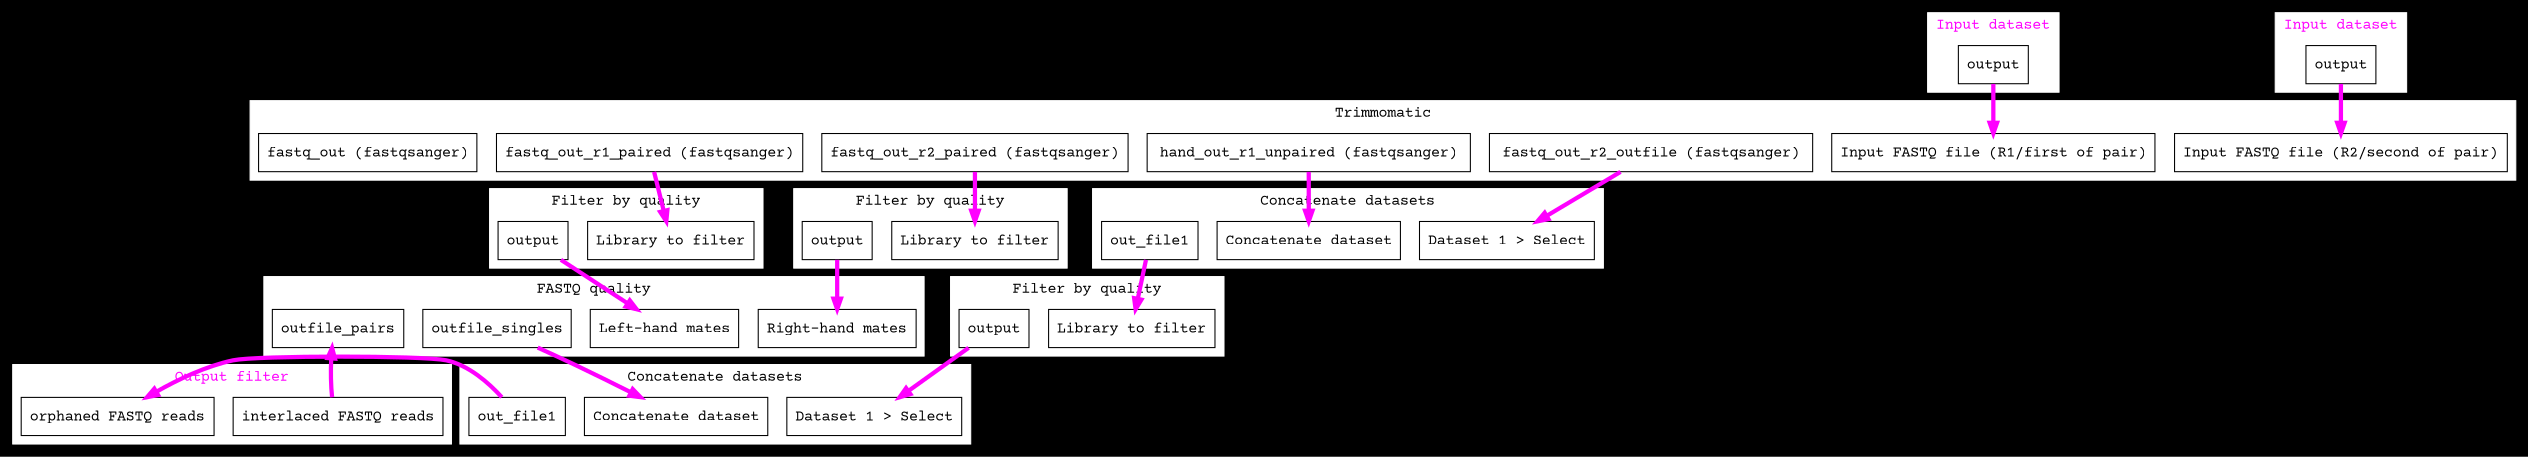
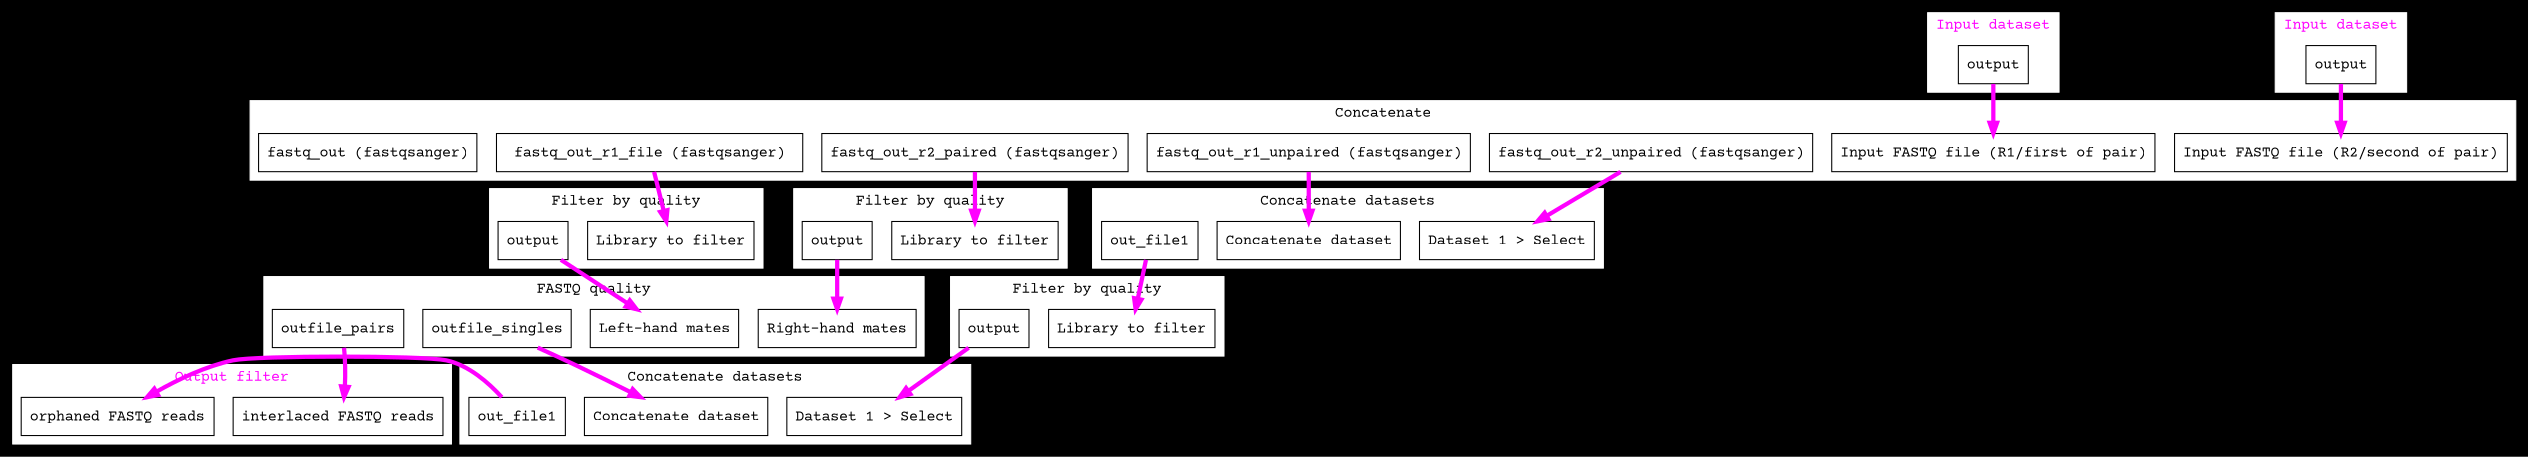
(1383, 113) -> (1383, 113)
(650, 153) -> (650, 153)
(1309, 153) -> (1309, 153)
(1651, 153) -> (1651, 153)
(331, 378) -> (345, 371)
